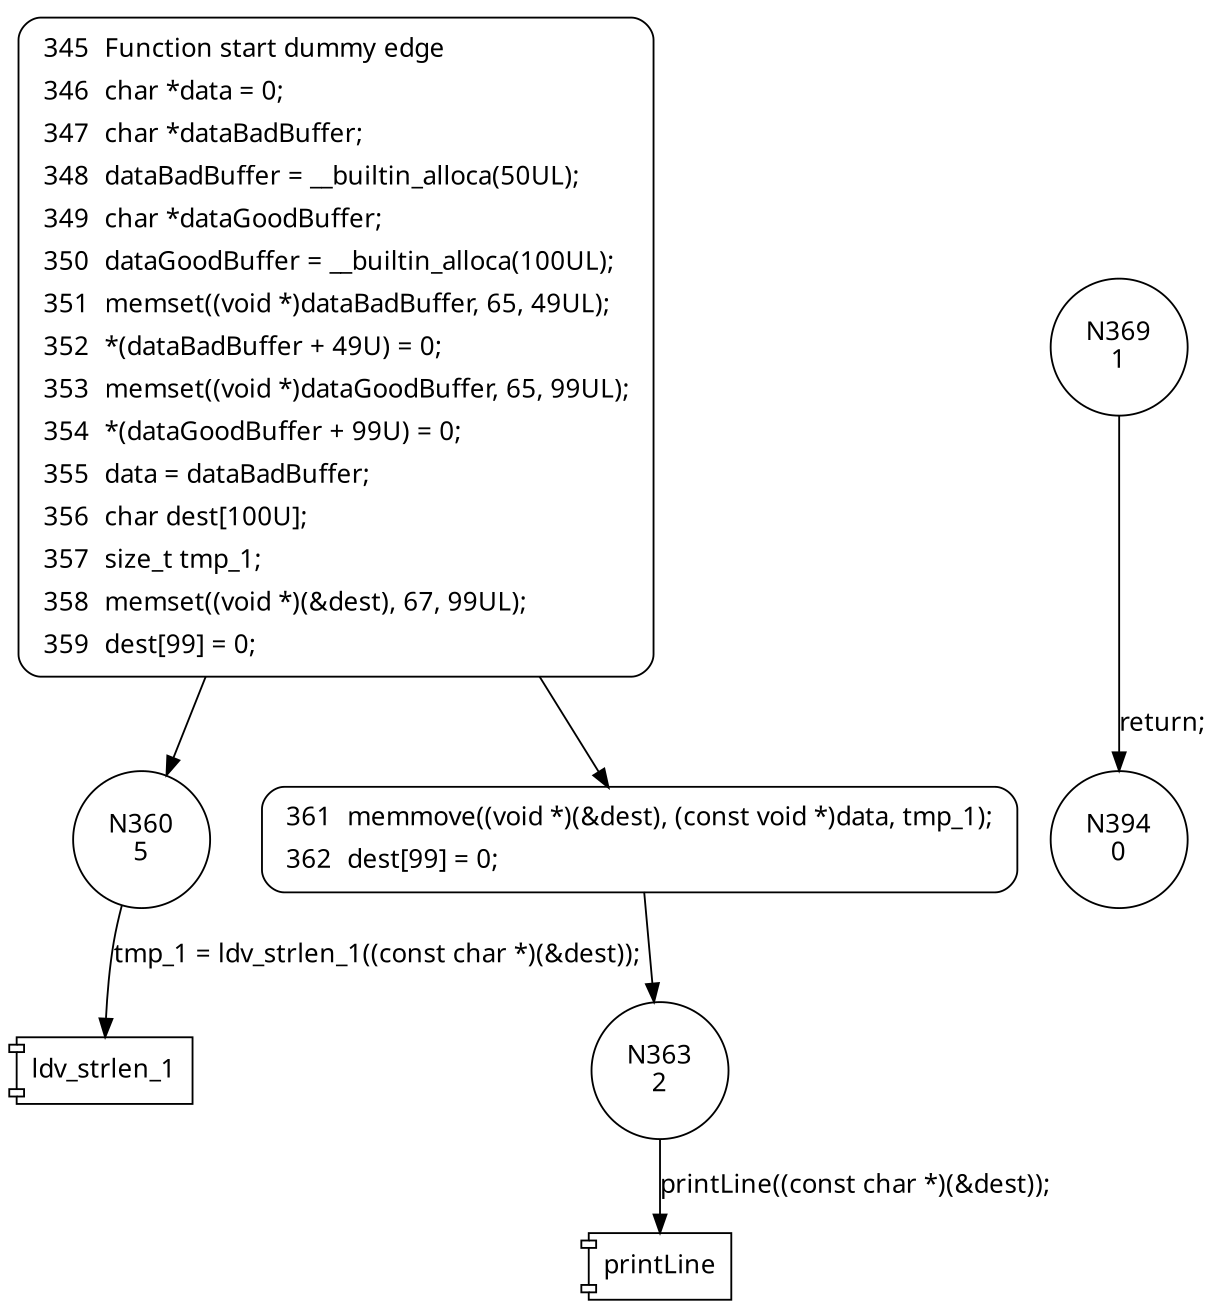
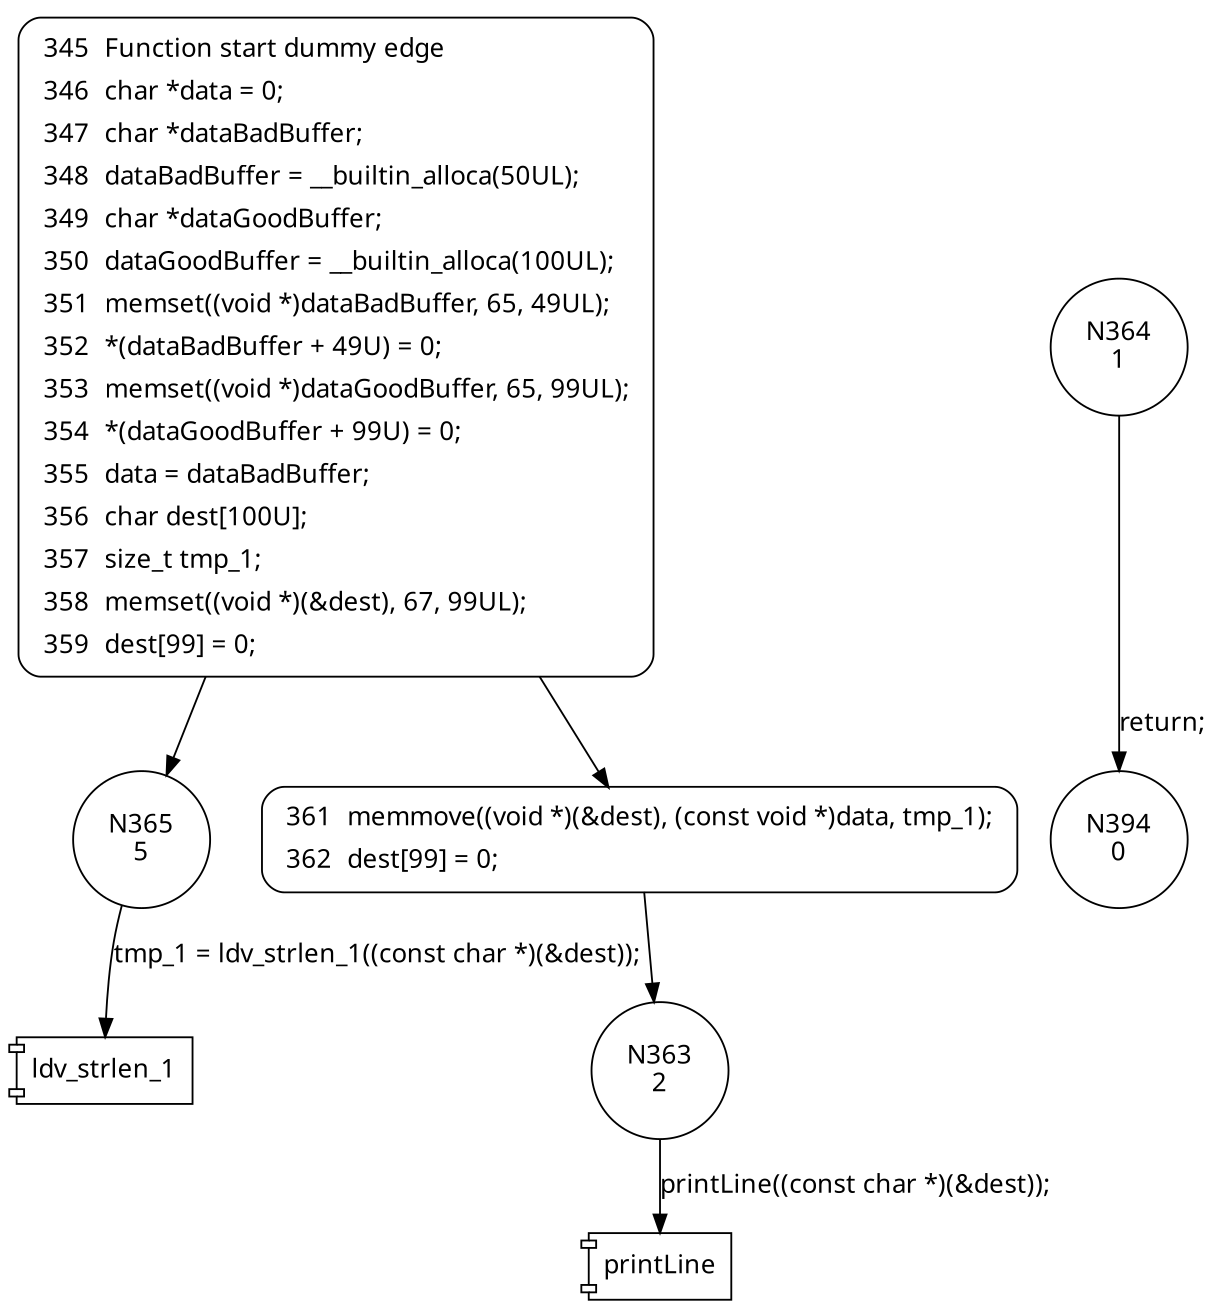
(1119, 347) -> (1119, 347)
(142, 840) -> (142, 840)
